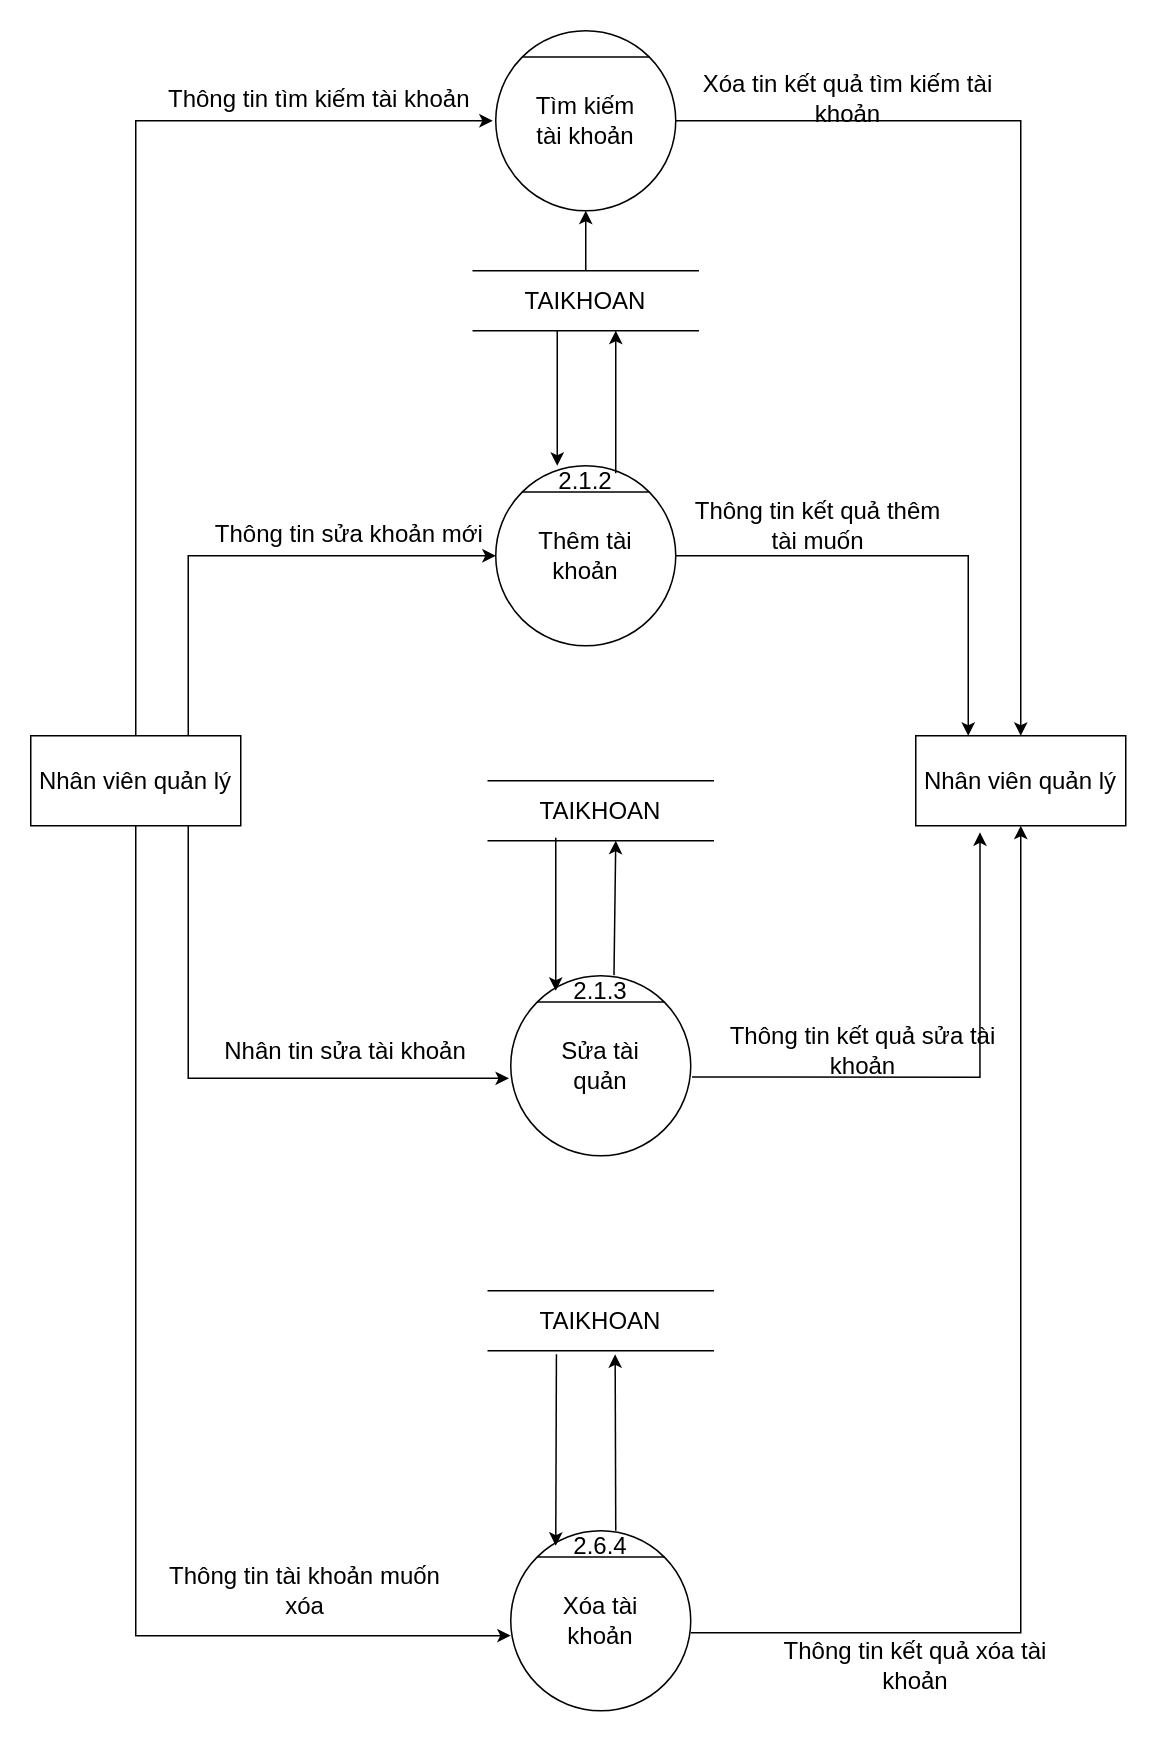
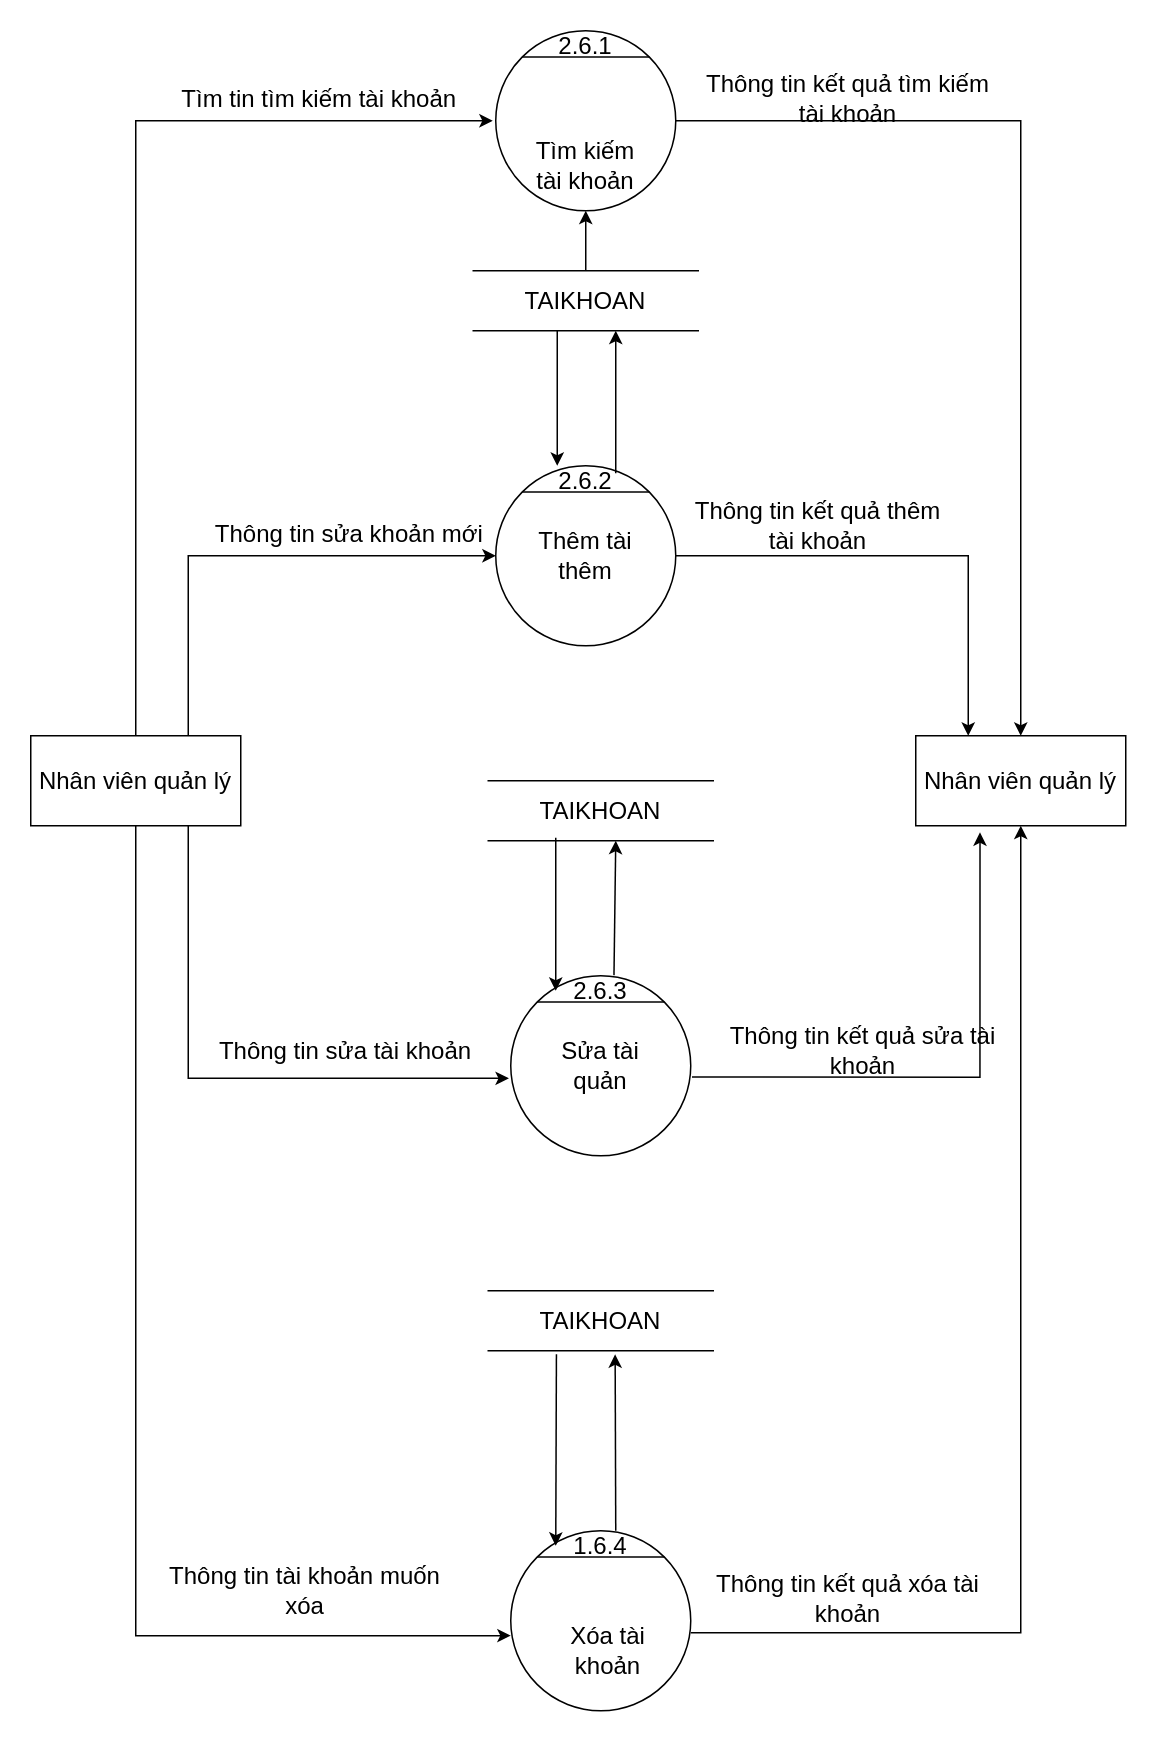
none -> (586, 46)
(320, 98) -> (320, 98)
(848, 98) -> (848, 98)
(586, 121) -> (586, 166)
(586, 481) -> (586, 481)
(818, 526) -> (818, 526)
(586, 556) -> (586, 556)
(601, 991) -> (601, 991)
(346, 1051) -> (346, 1051)
(601, 1546) -> (601, 1546)
(601, 1621) -> (608, 1651)
(916, 1666) -> (848, 1598)
